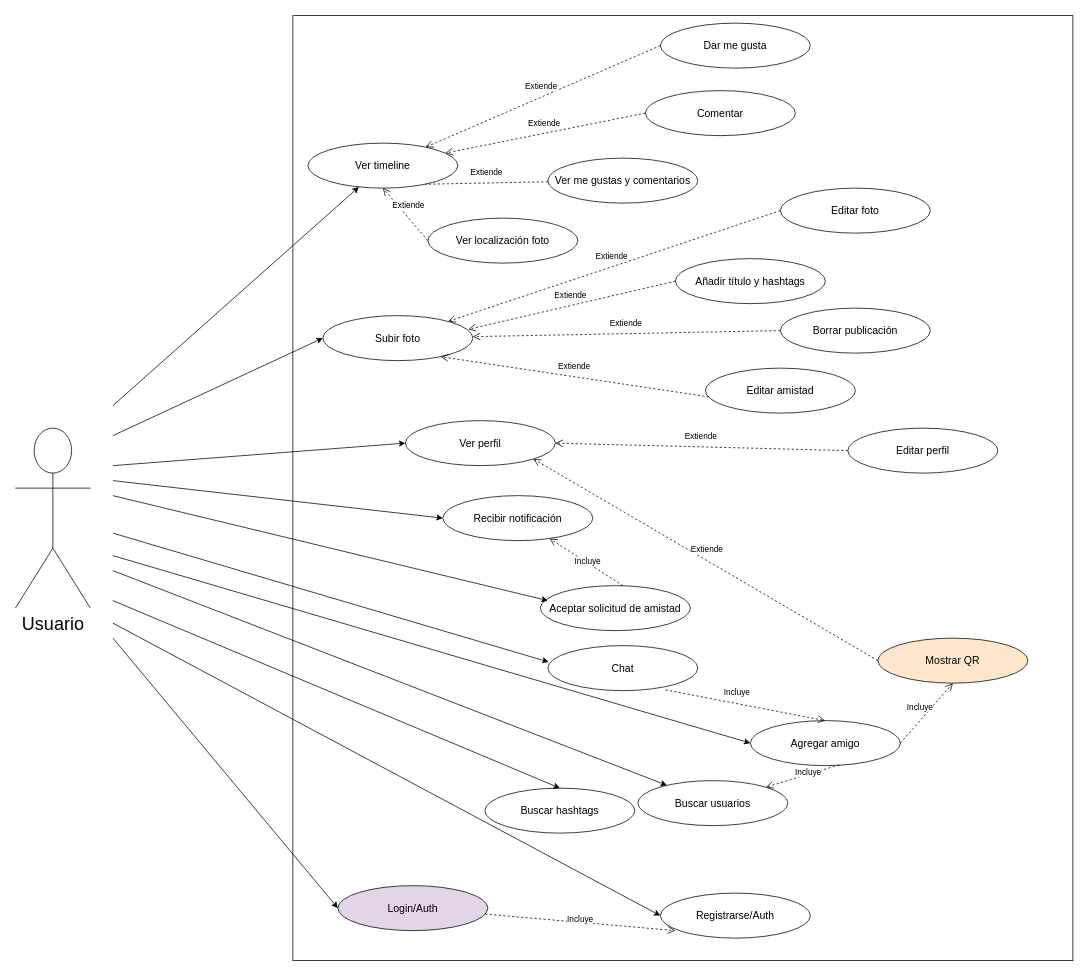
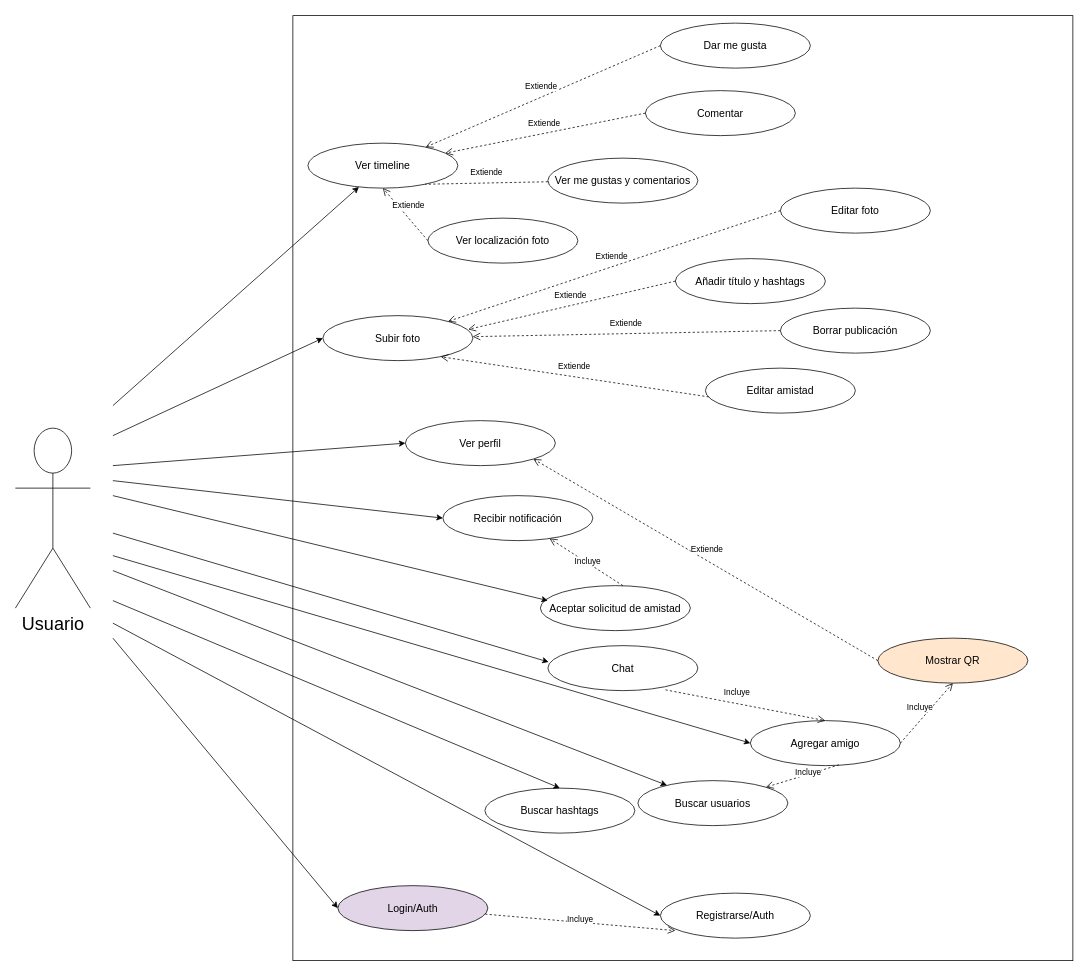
(702, 447) -> none
(923, 450) -> none
